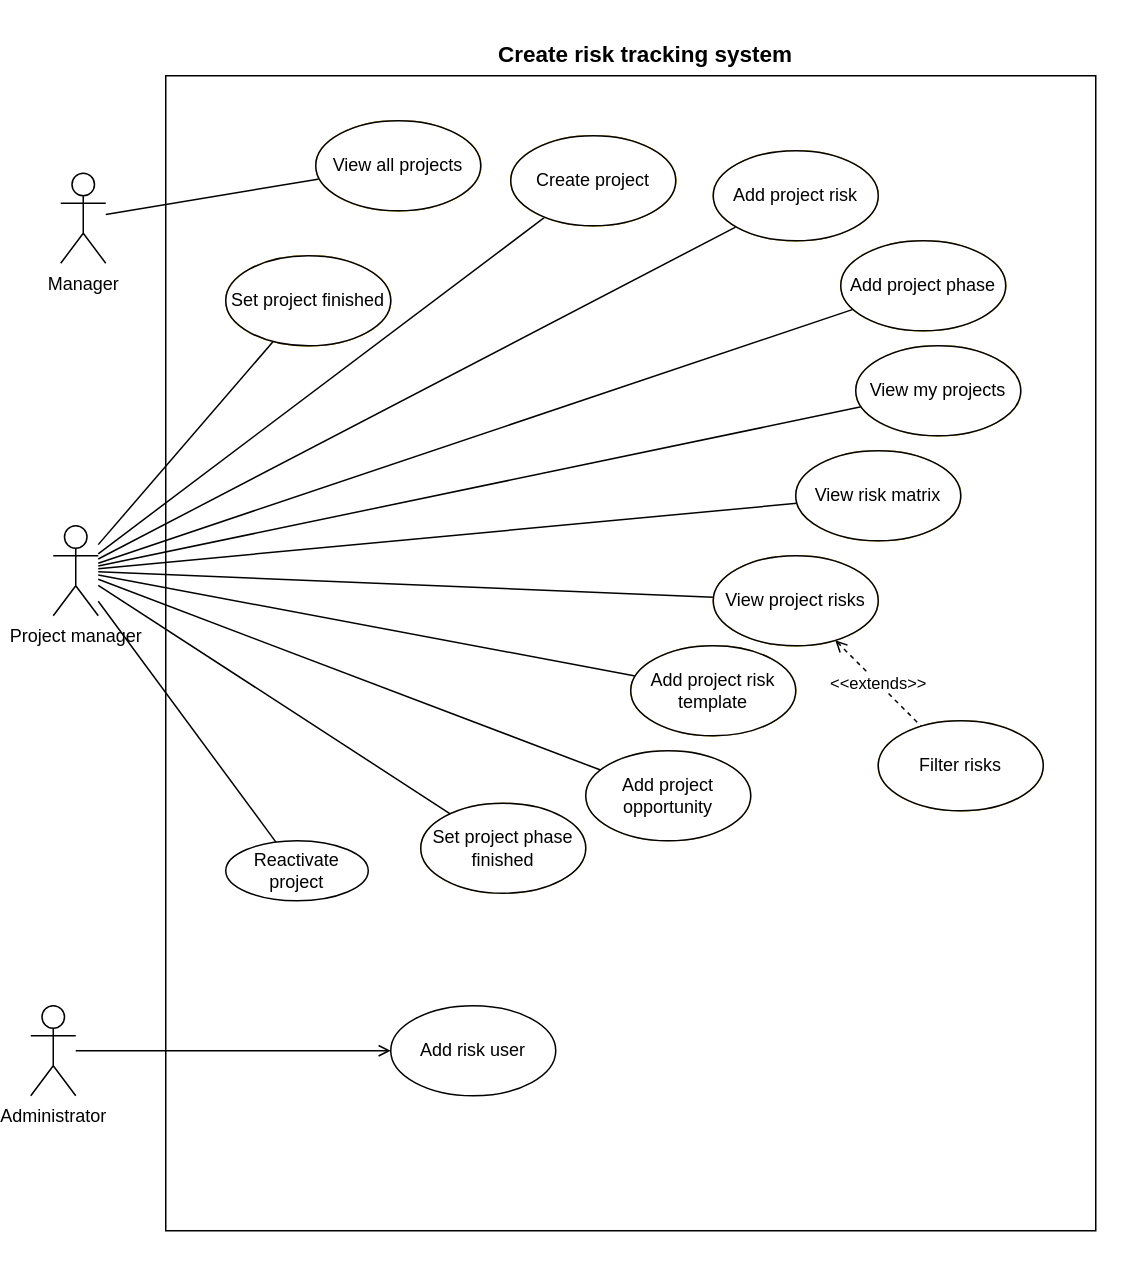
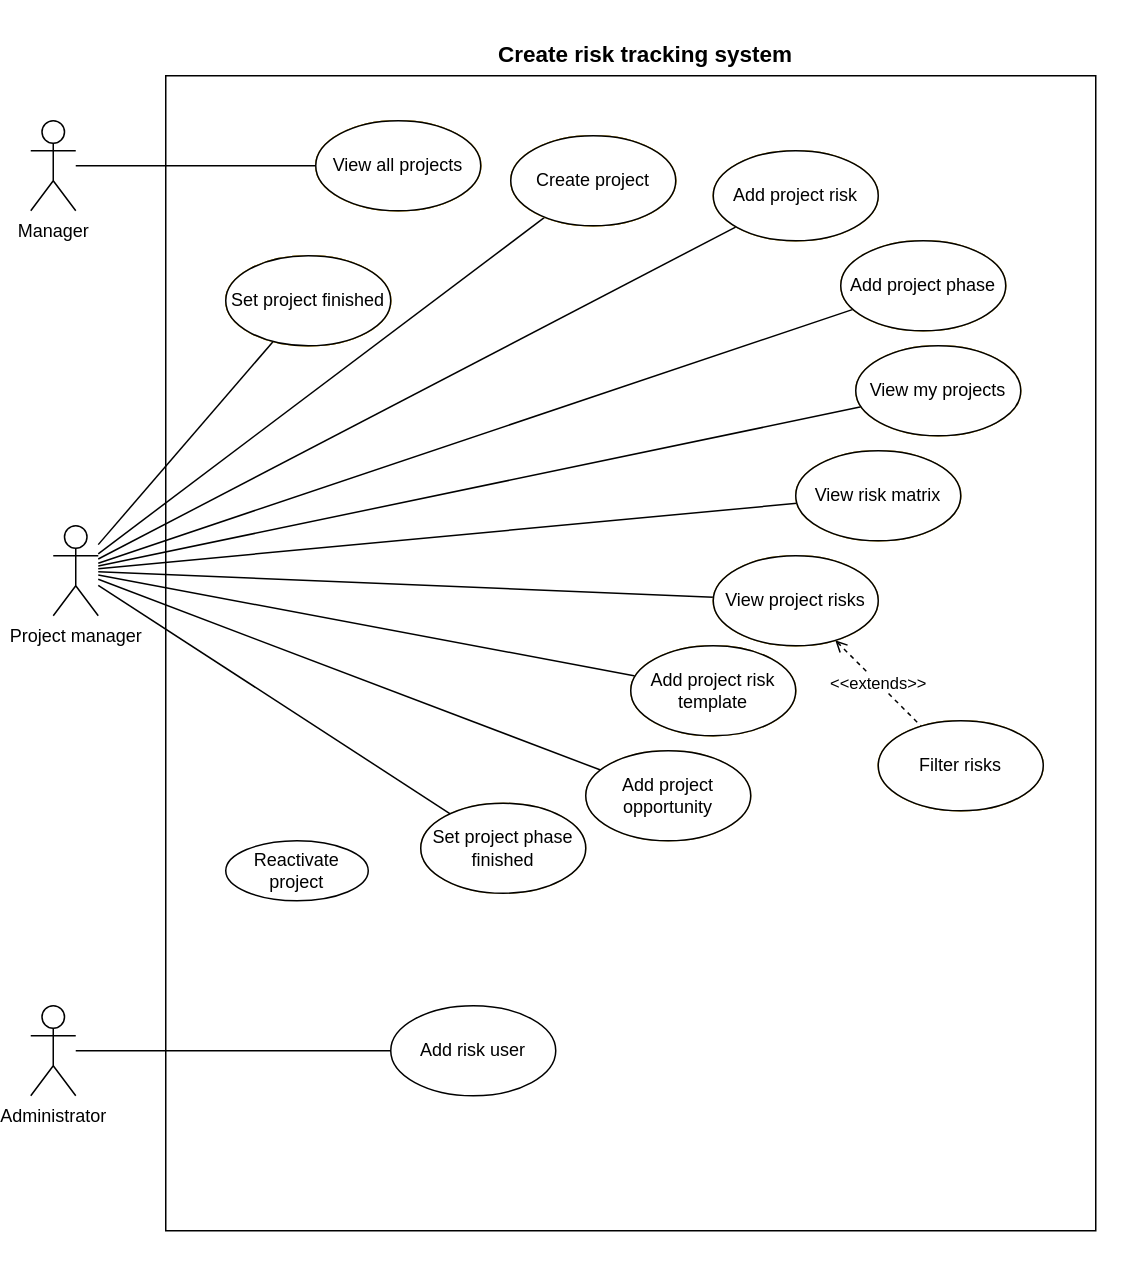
(83, 218) -> (53, 166)
(187, 721) -> none
(383, 1051) -> (384, 1051)
